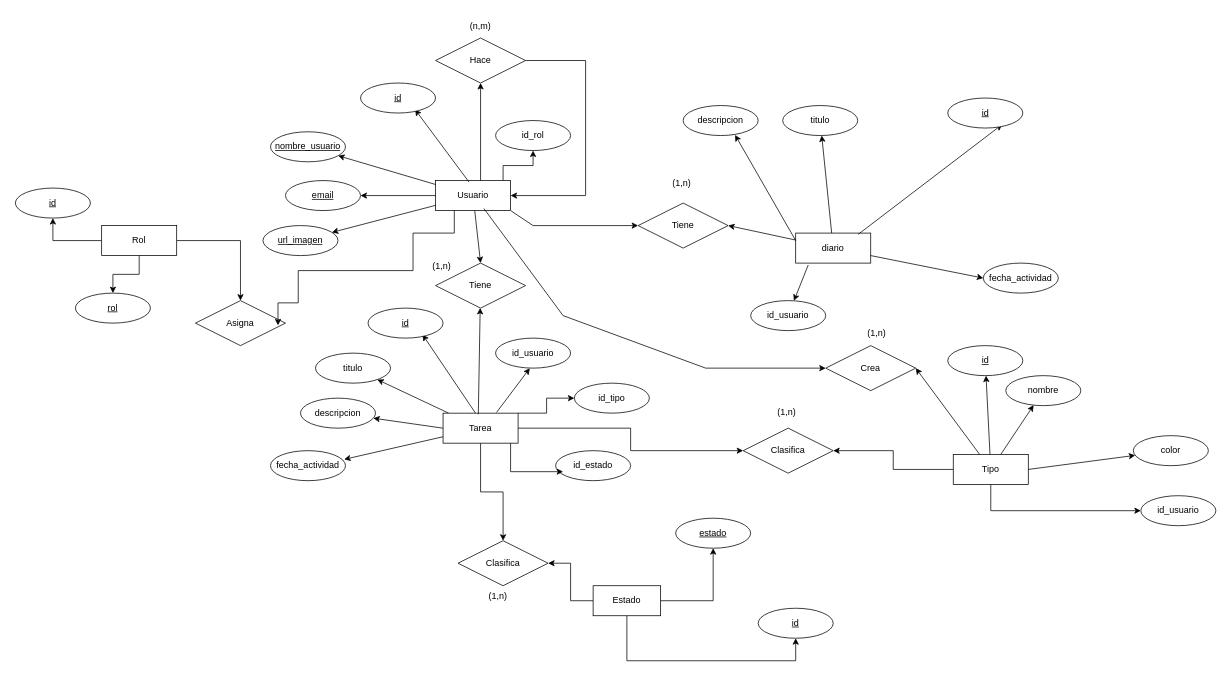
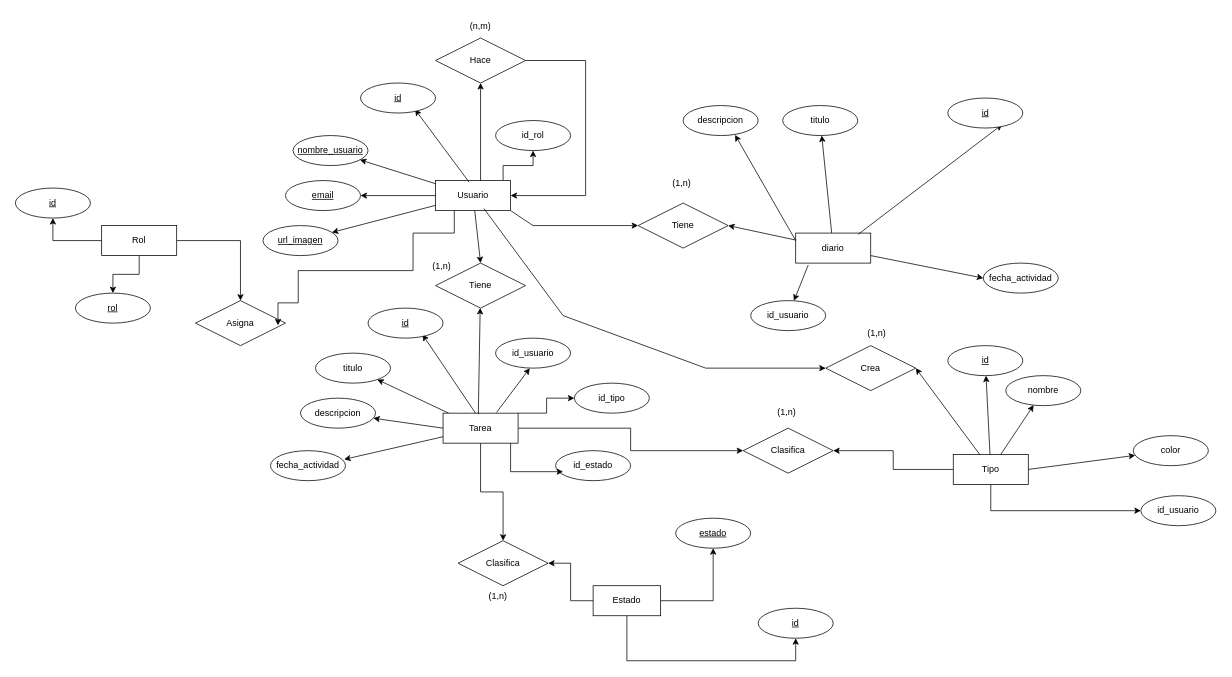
(308, 147) -> (330, 150)
